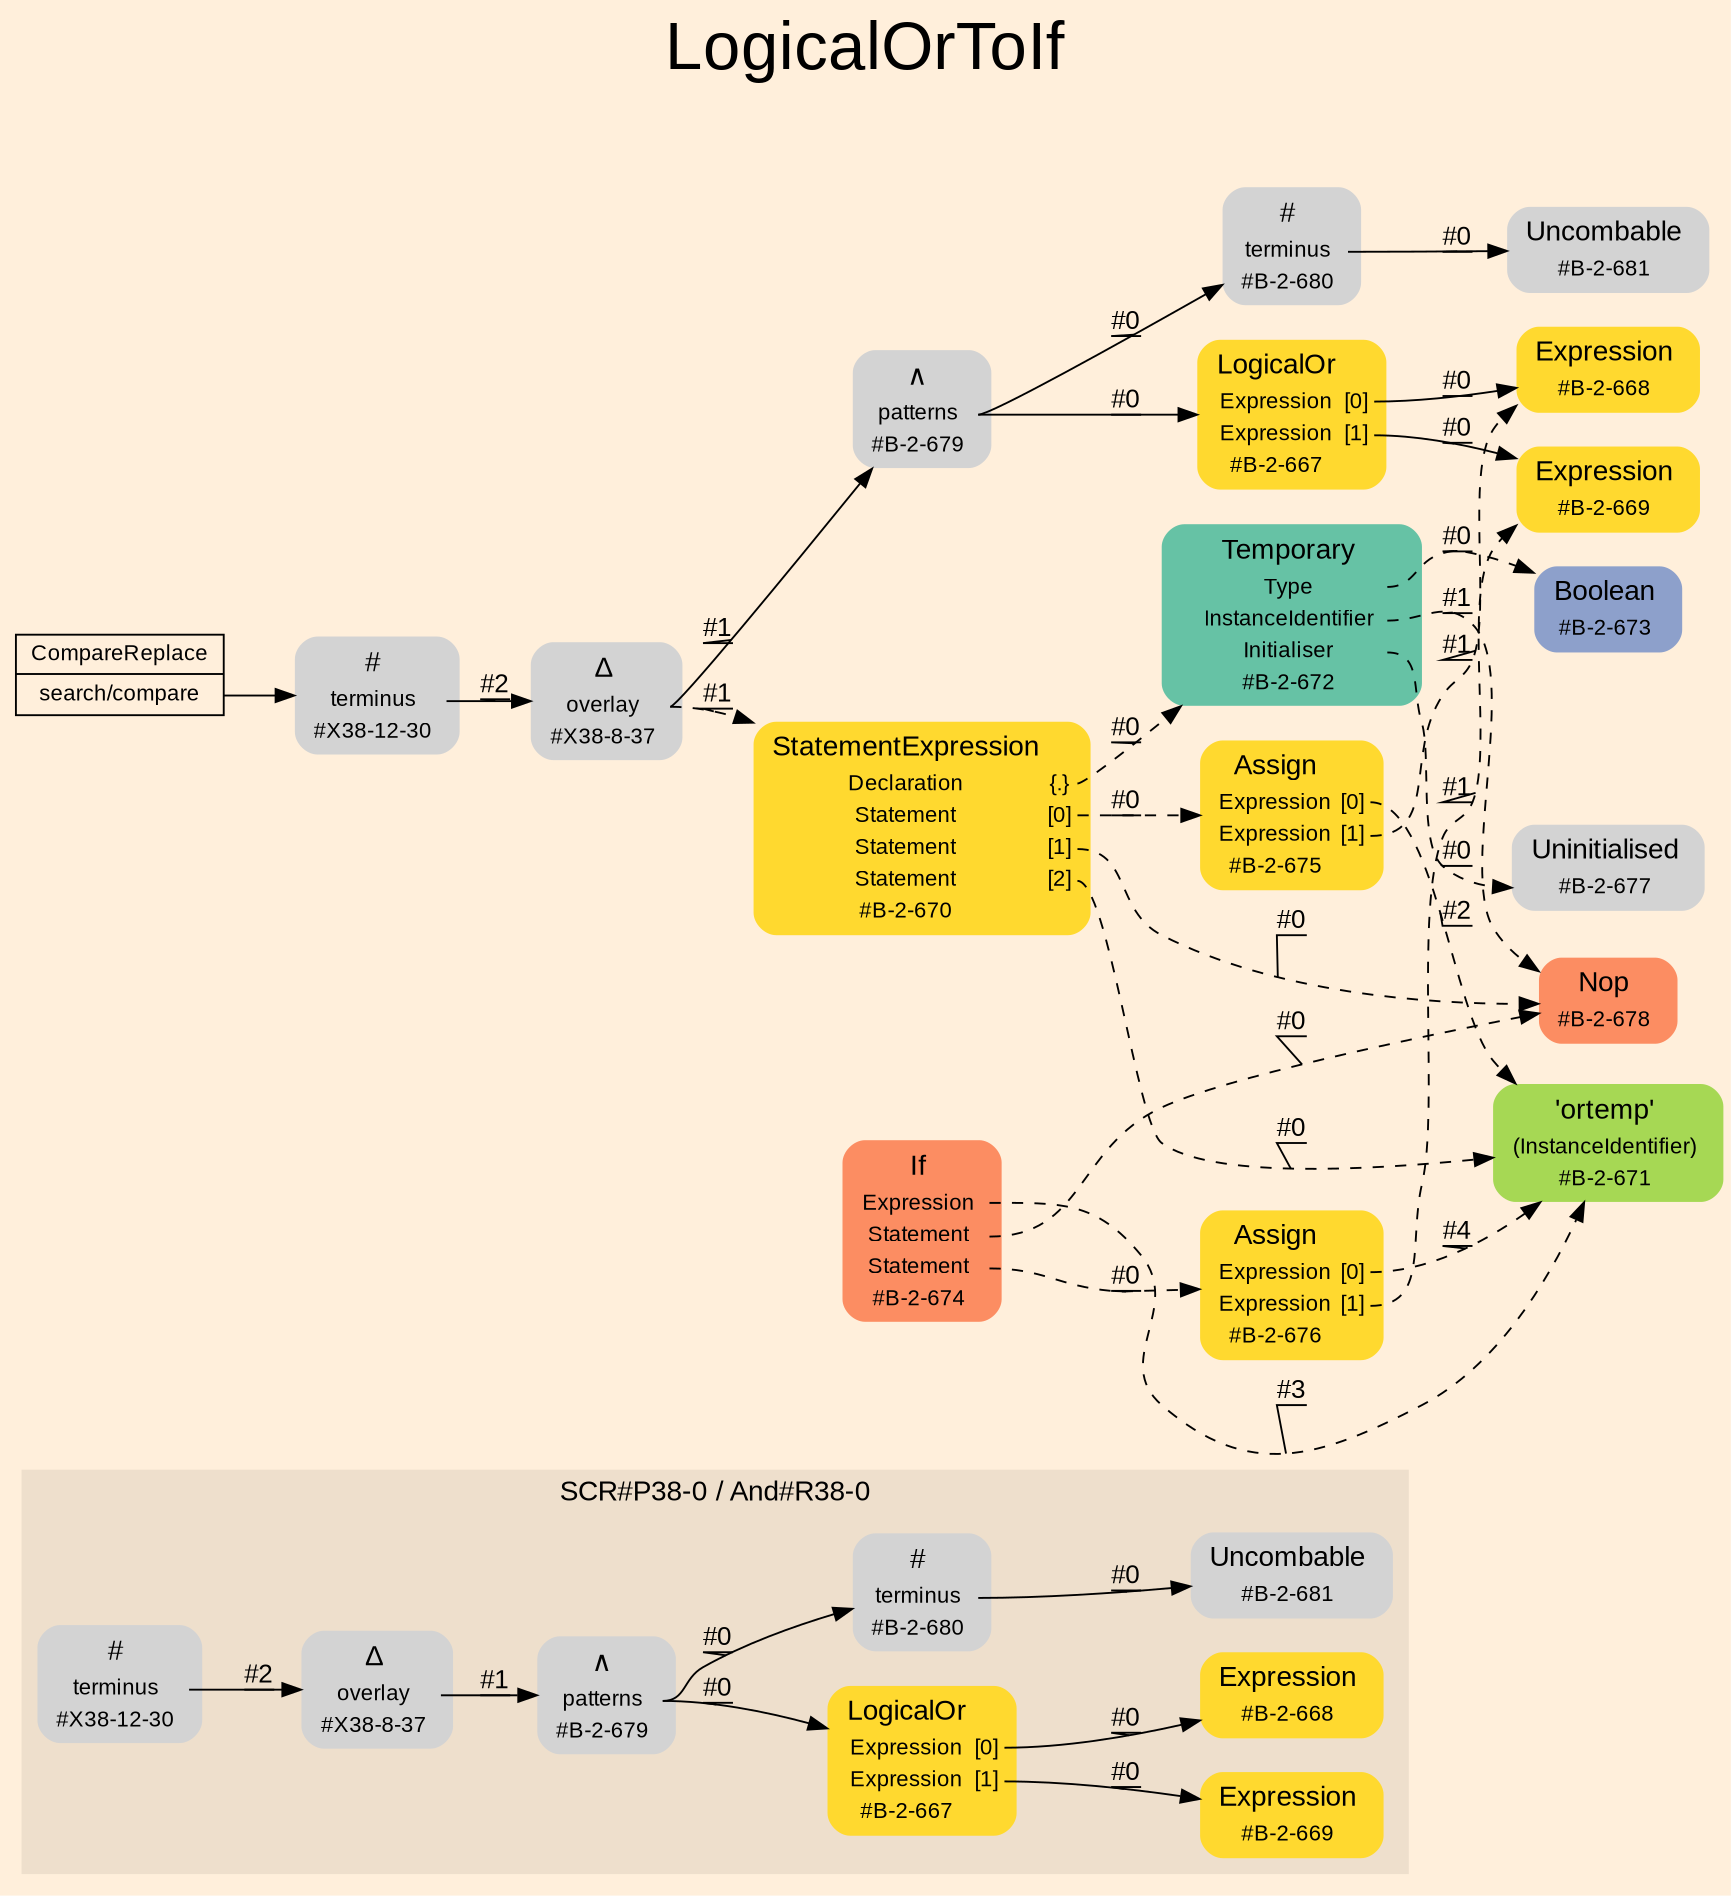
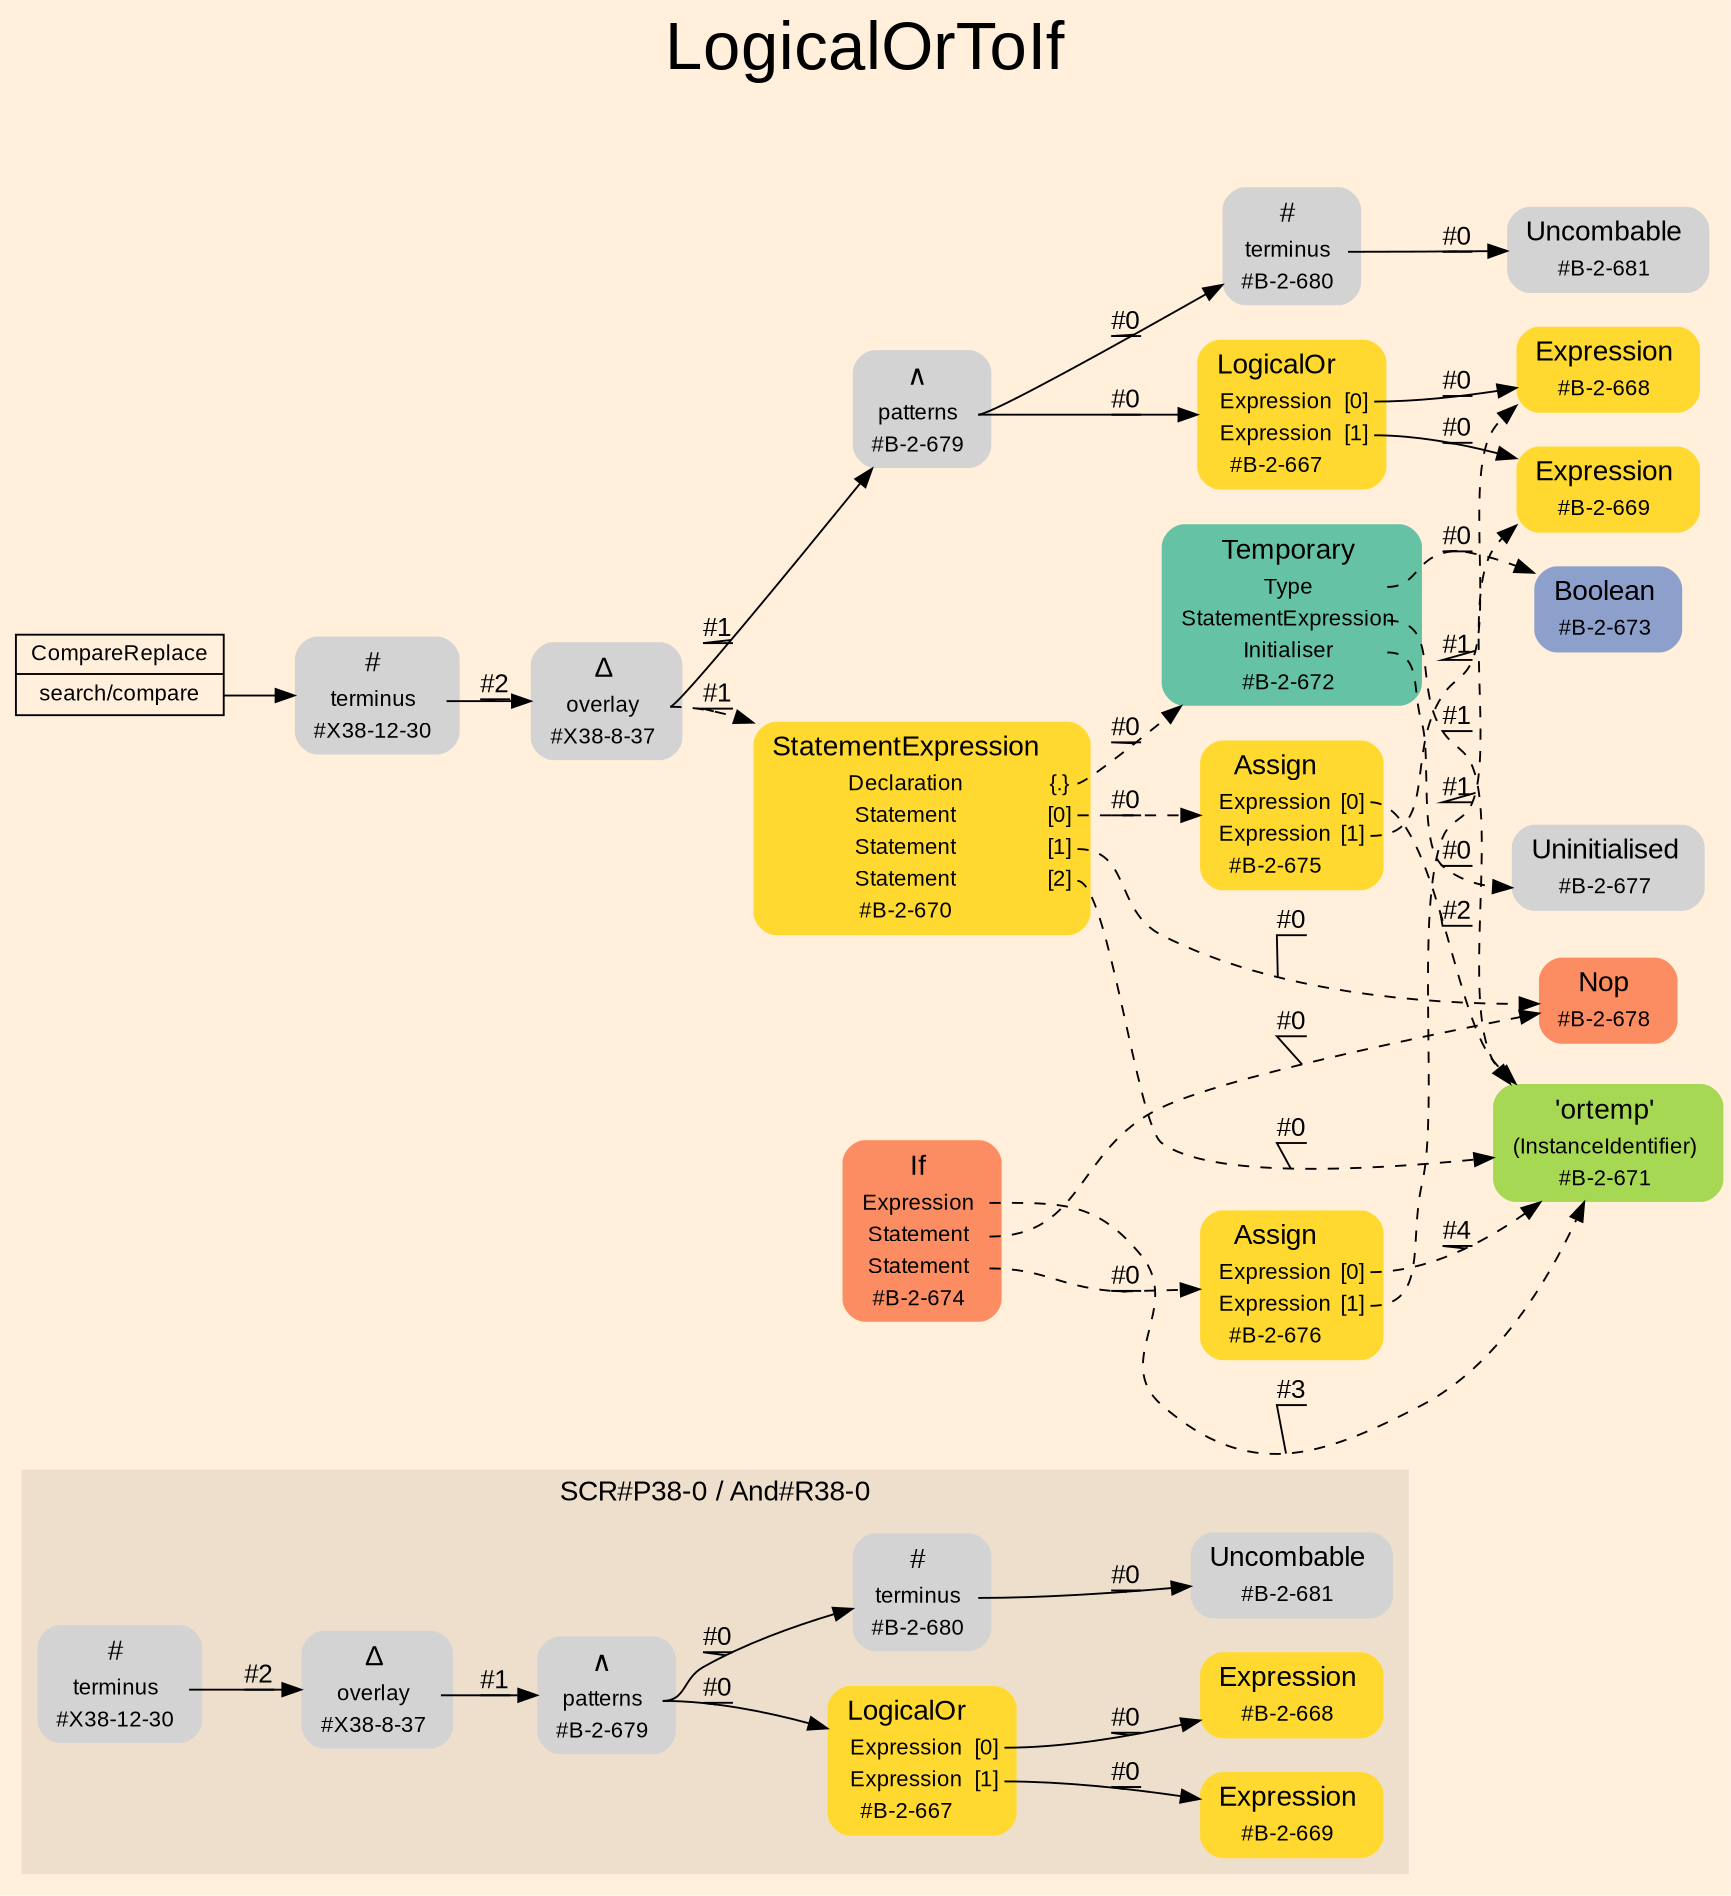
(1289, 619) -> (1289, 619)
(1486, 797) -> (1481, 828)
